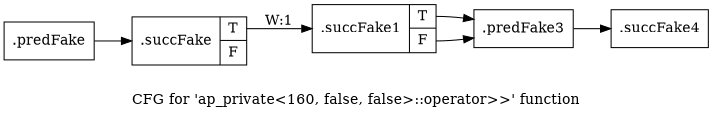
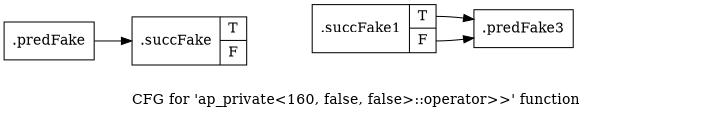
(274, 29) -> none
(660, 29) -> none
